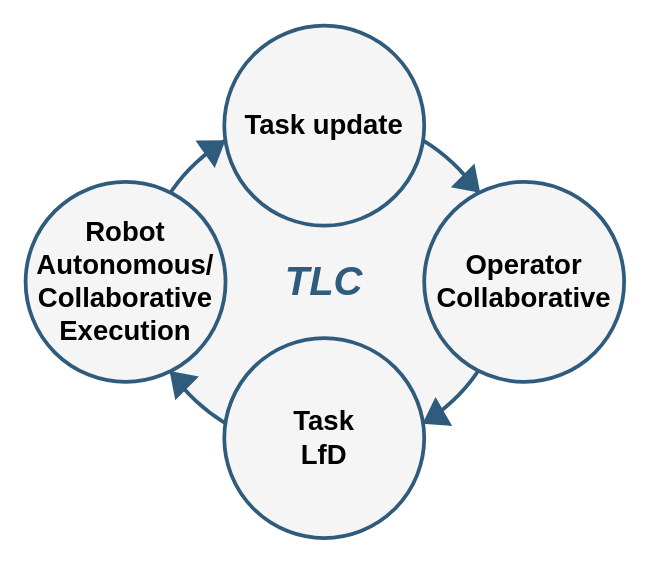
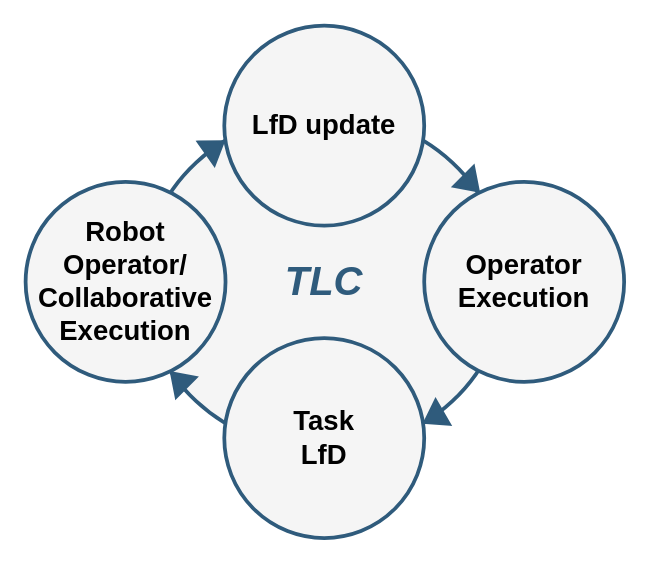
(324, 126) -> (324, 126)
(126, 282) -> (126, 282)
(524, 282) -> (524, 282)
